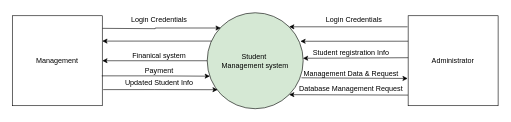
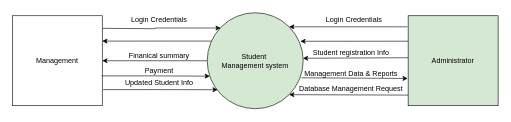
(159, 56) -> (159, 56)
(453, 61) -> (453, 61)
(351, 74) -> (351, 74)
